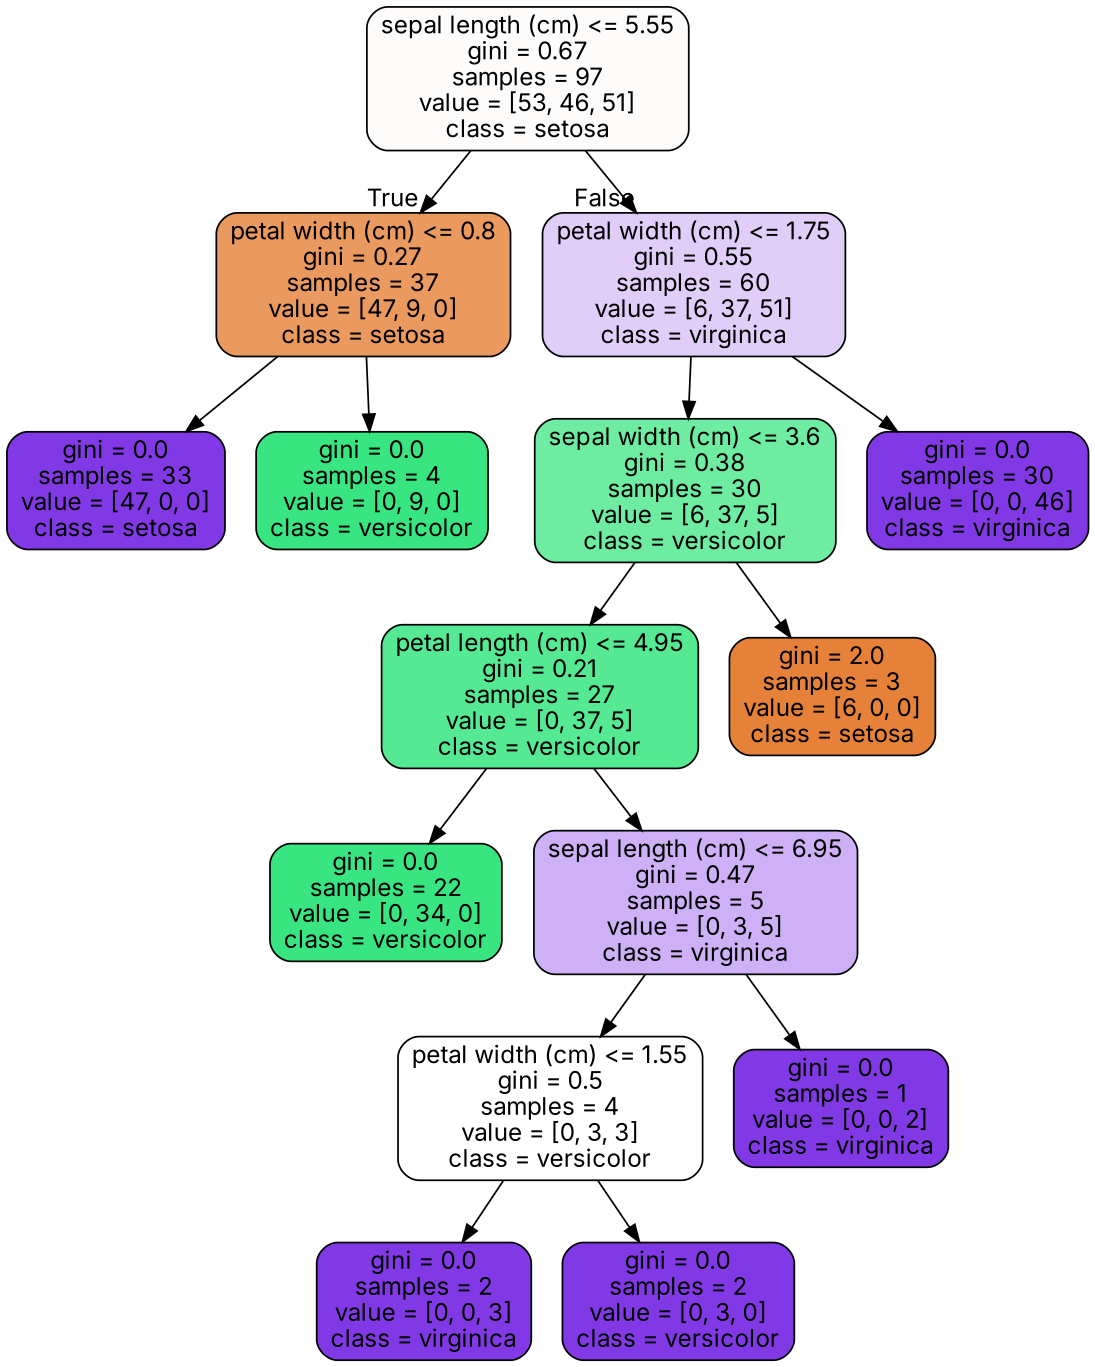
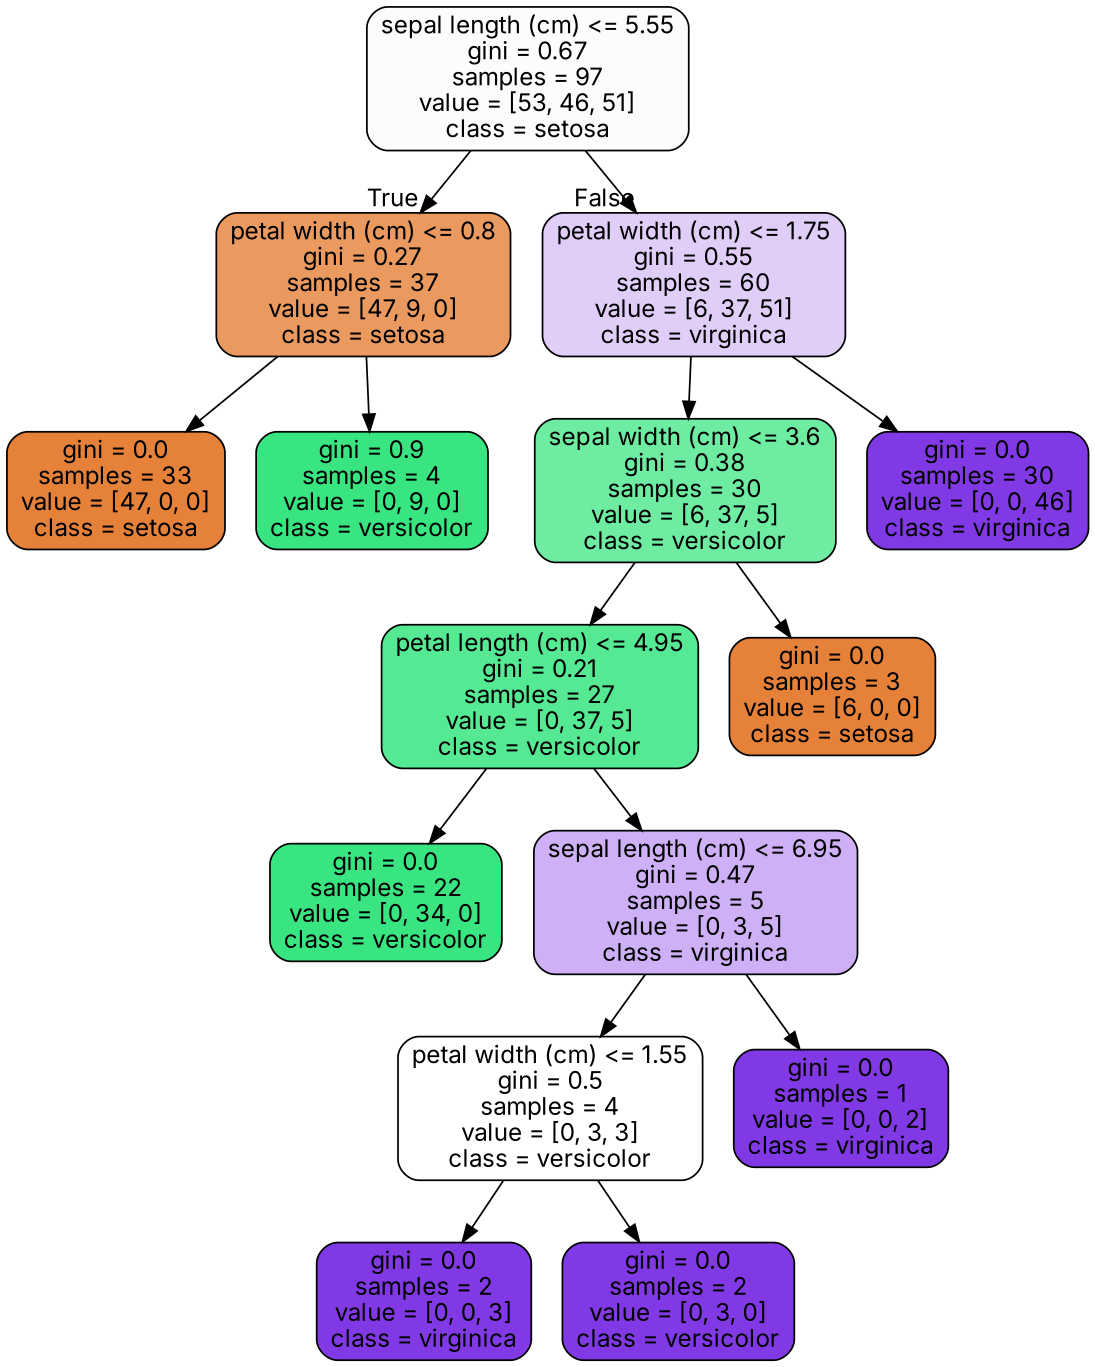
(116, 491) -> (116, 491)
(372, 491) -> (372, 491)
(832, 697) -> (832, 697)
